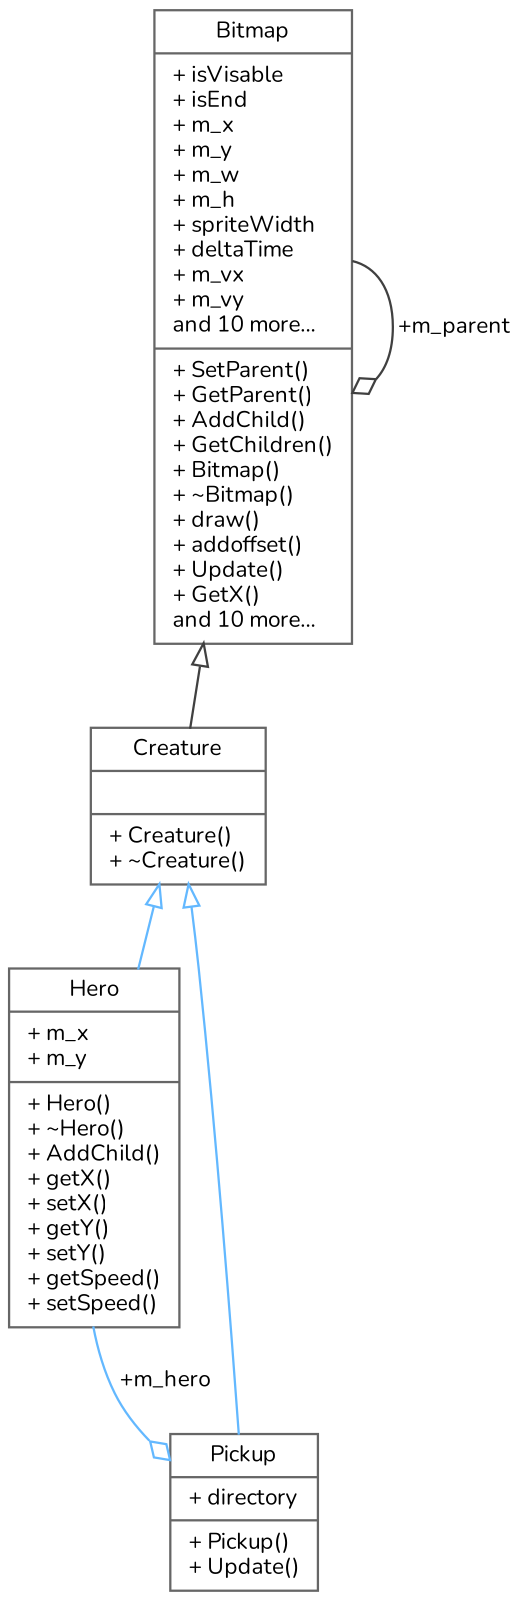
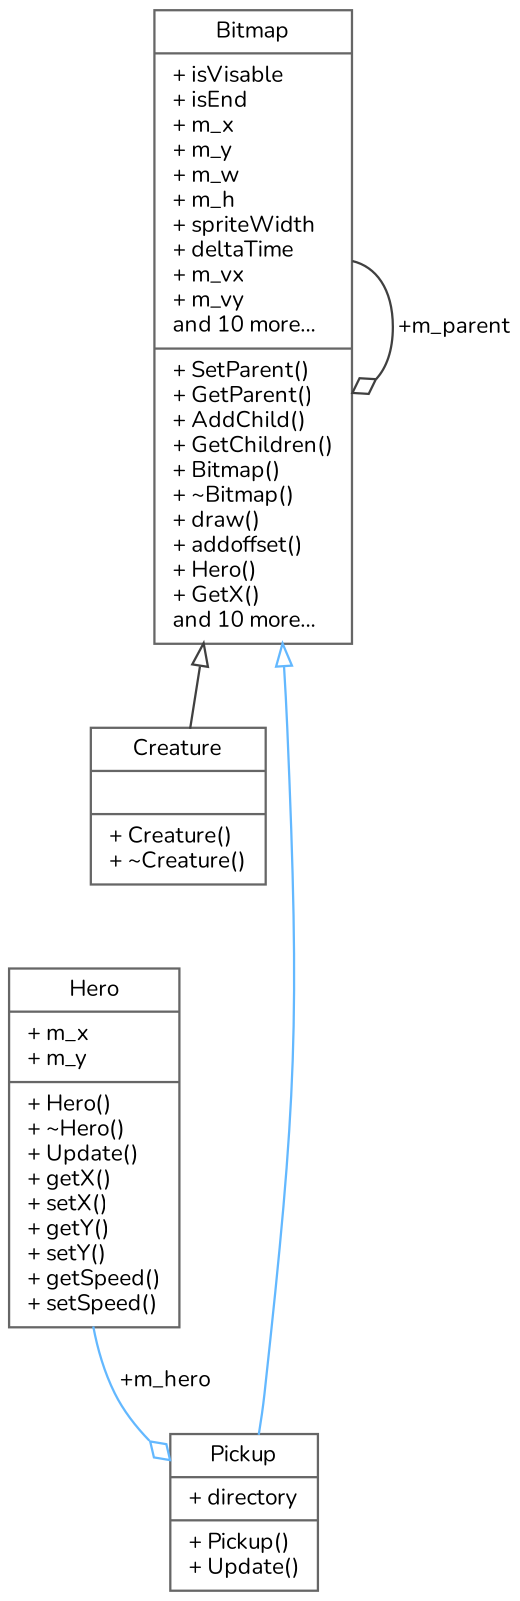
(228, 570) -> (215, 570)
(146, 938) -> none
(94, 1154) -> (83, 1154)
(218, 1170) -> (293, 1051)
